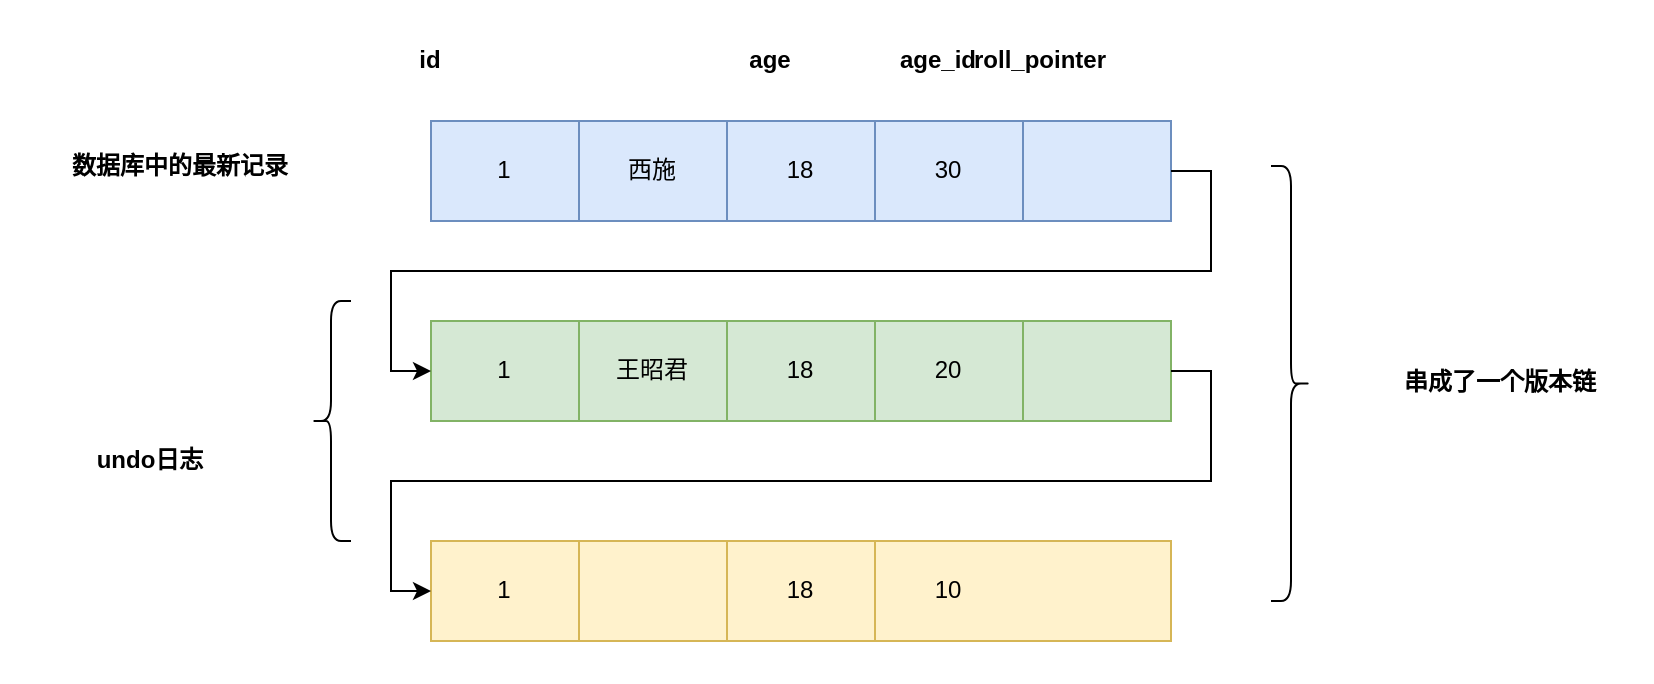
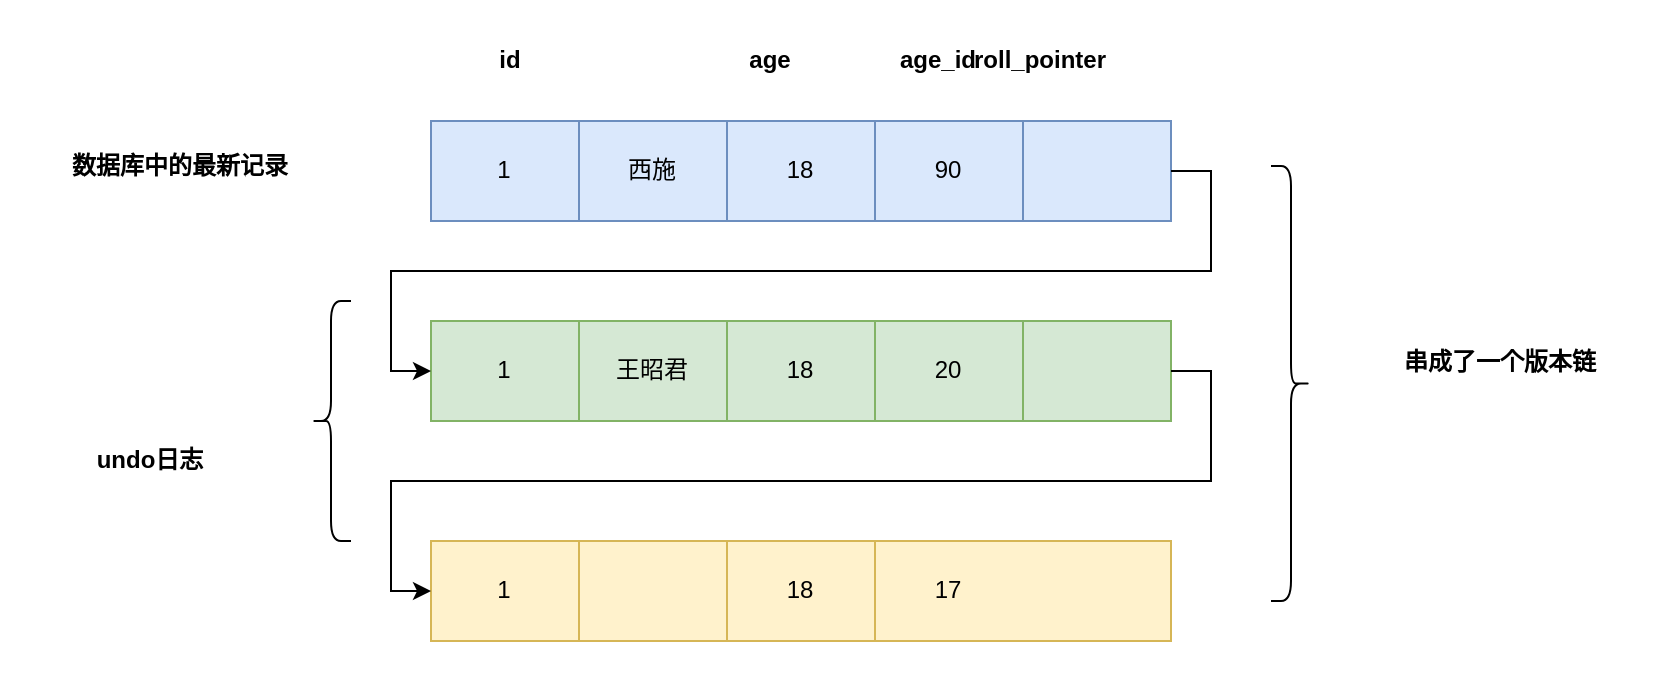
(431, 61) -> (511, 61)
(949, 171) -> (949, 171)
(1501, 384) -> (1501, 364)
(949, 591) -> (949, 591)
